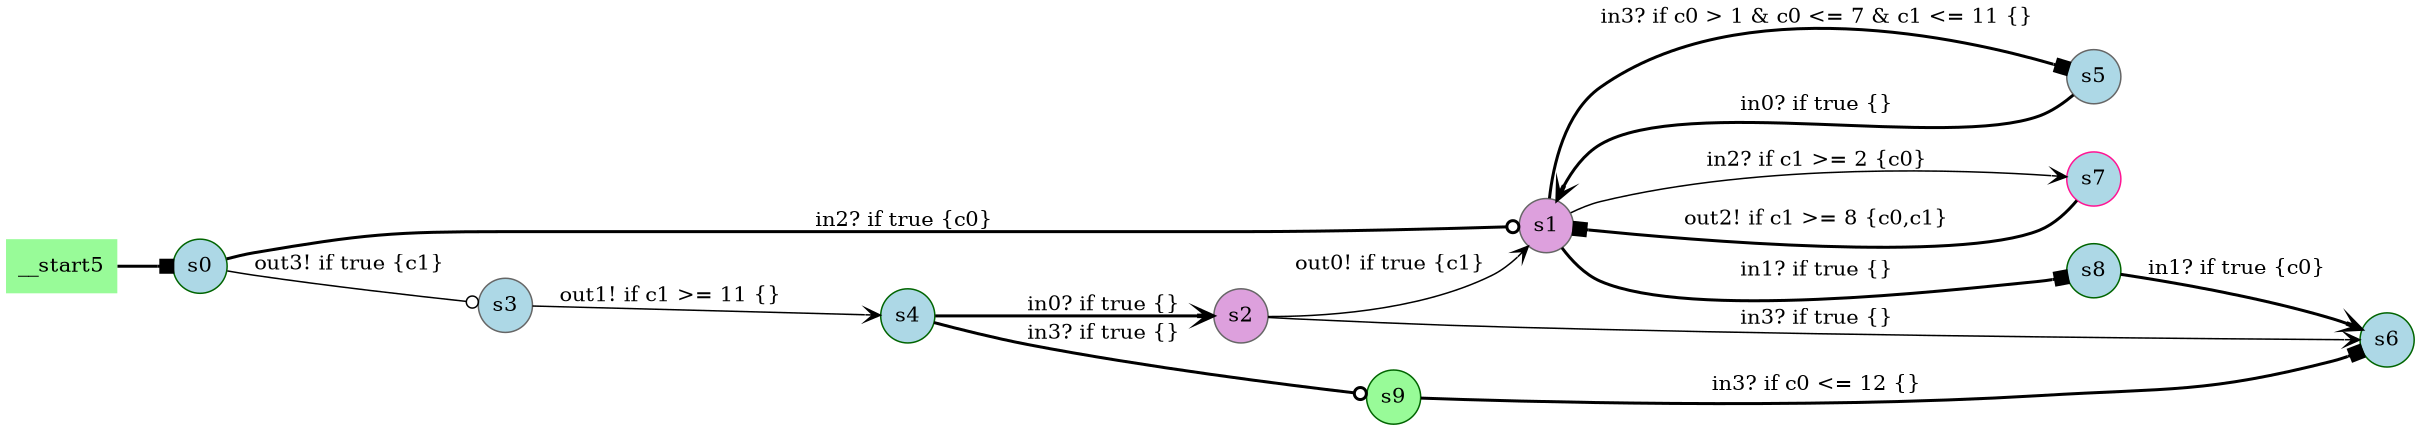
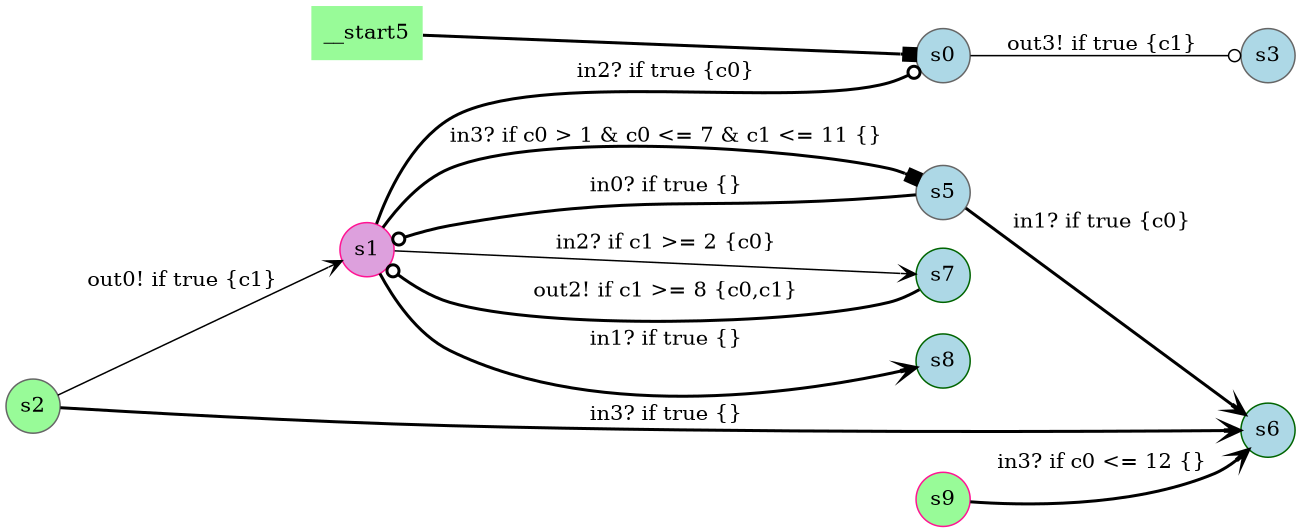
(1811, 124) -> (659, 204)
(2094, 179) -> (943, 275)
(1546, 226) -> (367, 250)
(865, 232) -> (613, 92)
(1839, 247) -> (656, 321)
(200, 266) -> (943, 56)
(2235, 295) -> (1099, 307)
(1800, 300) -> (621, 393)
(908, 316) -> none
(1241, 316) -> (33, 406)
(1806, 334) -> (642, 429)
(1394, 397) -> (943, 499)
(1886, 402) -> (1107, 499)
